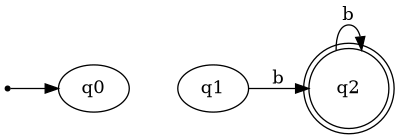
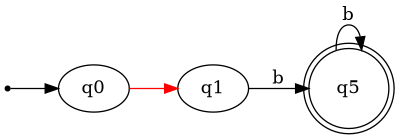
none -> (147, 88)
(349, 88) -> (349, 88)
